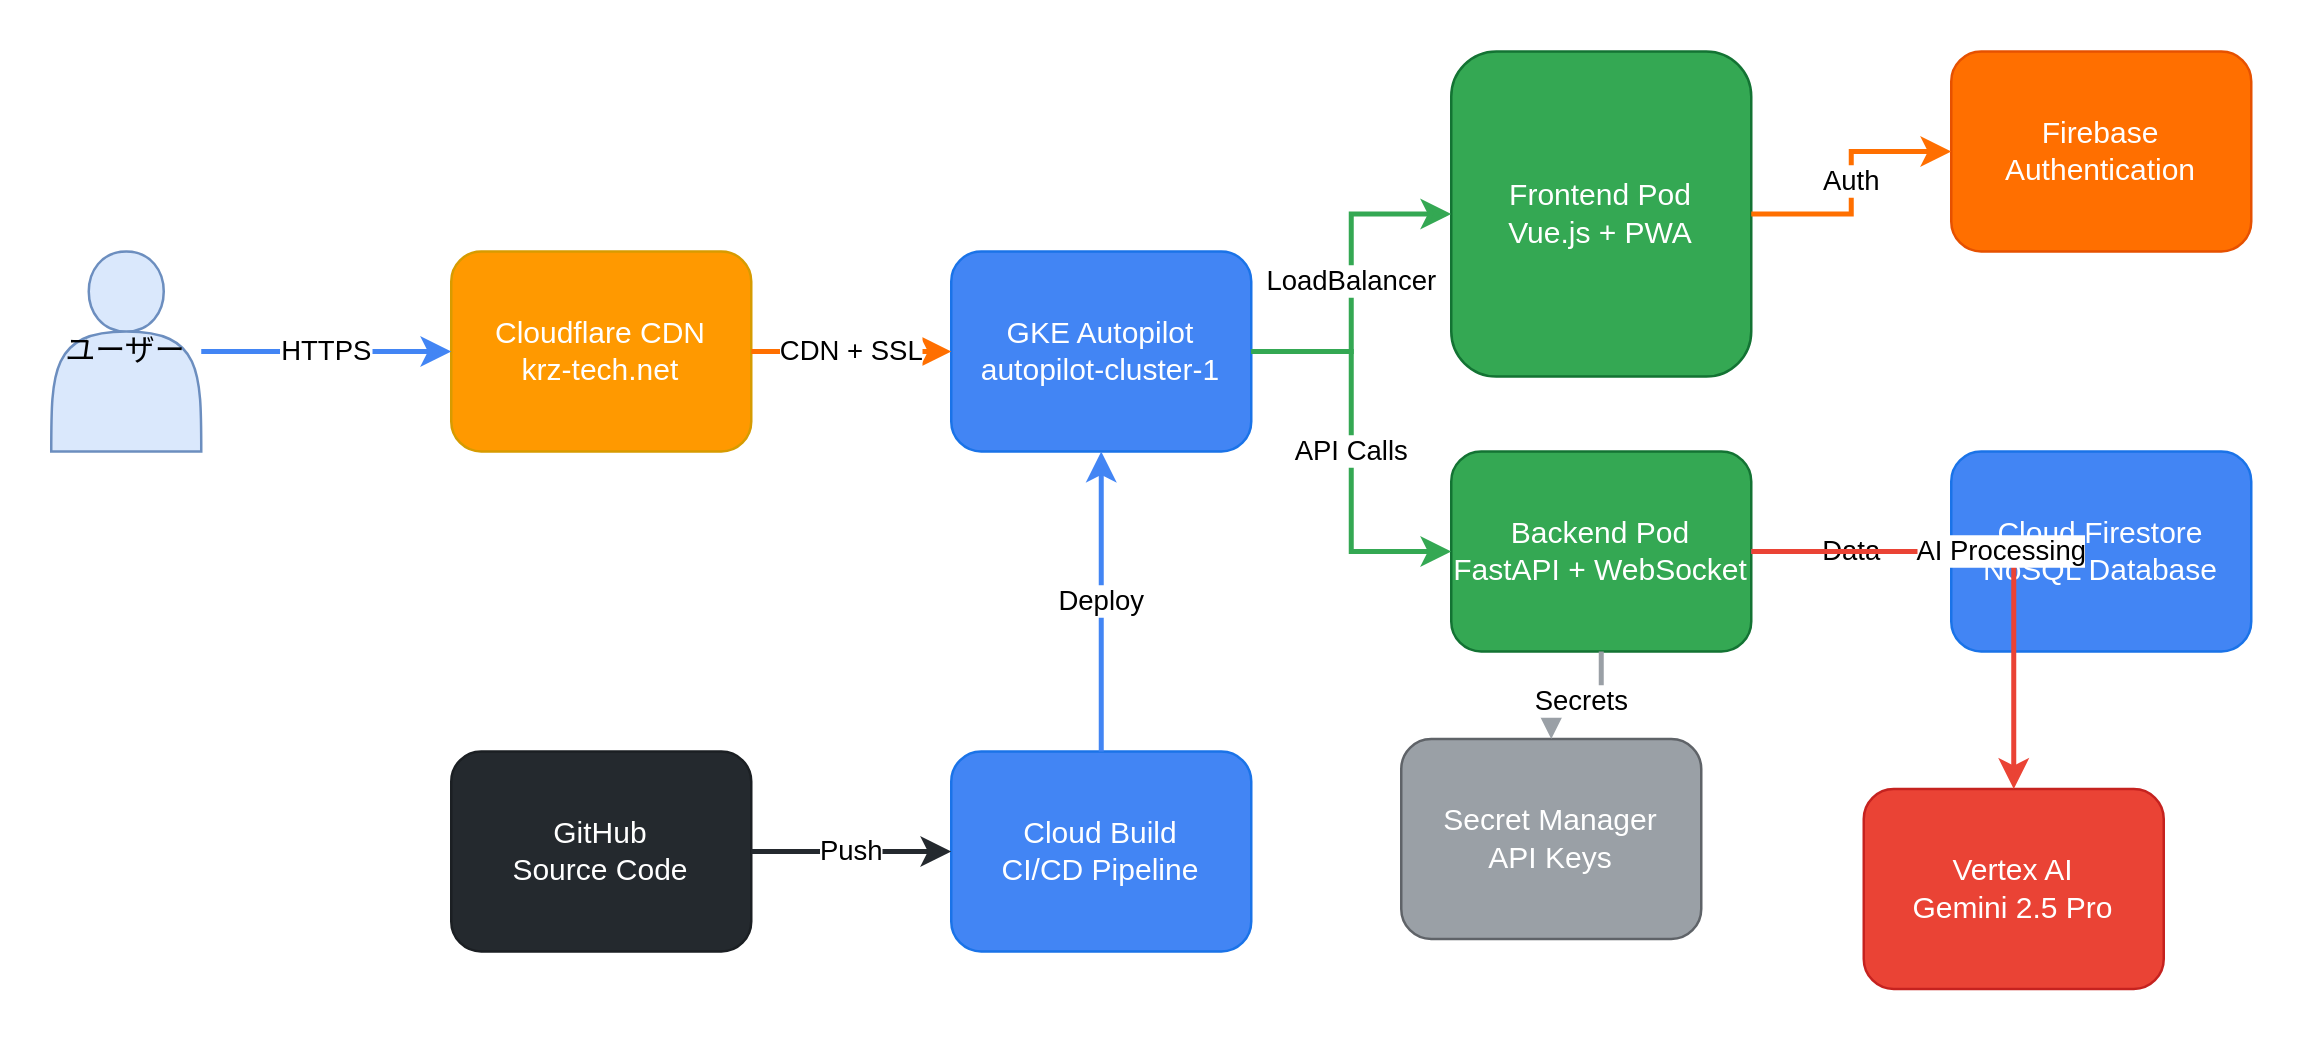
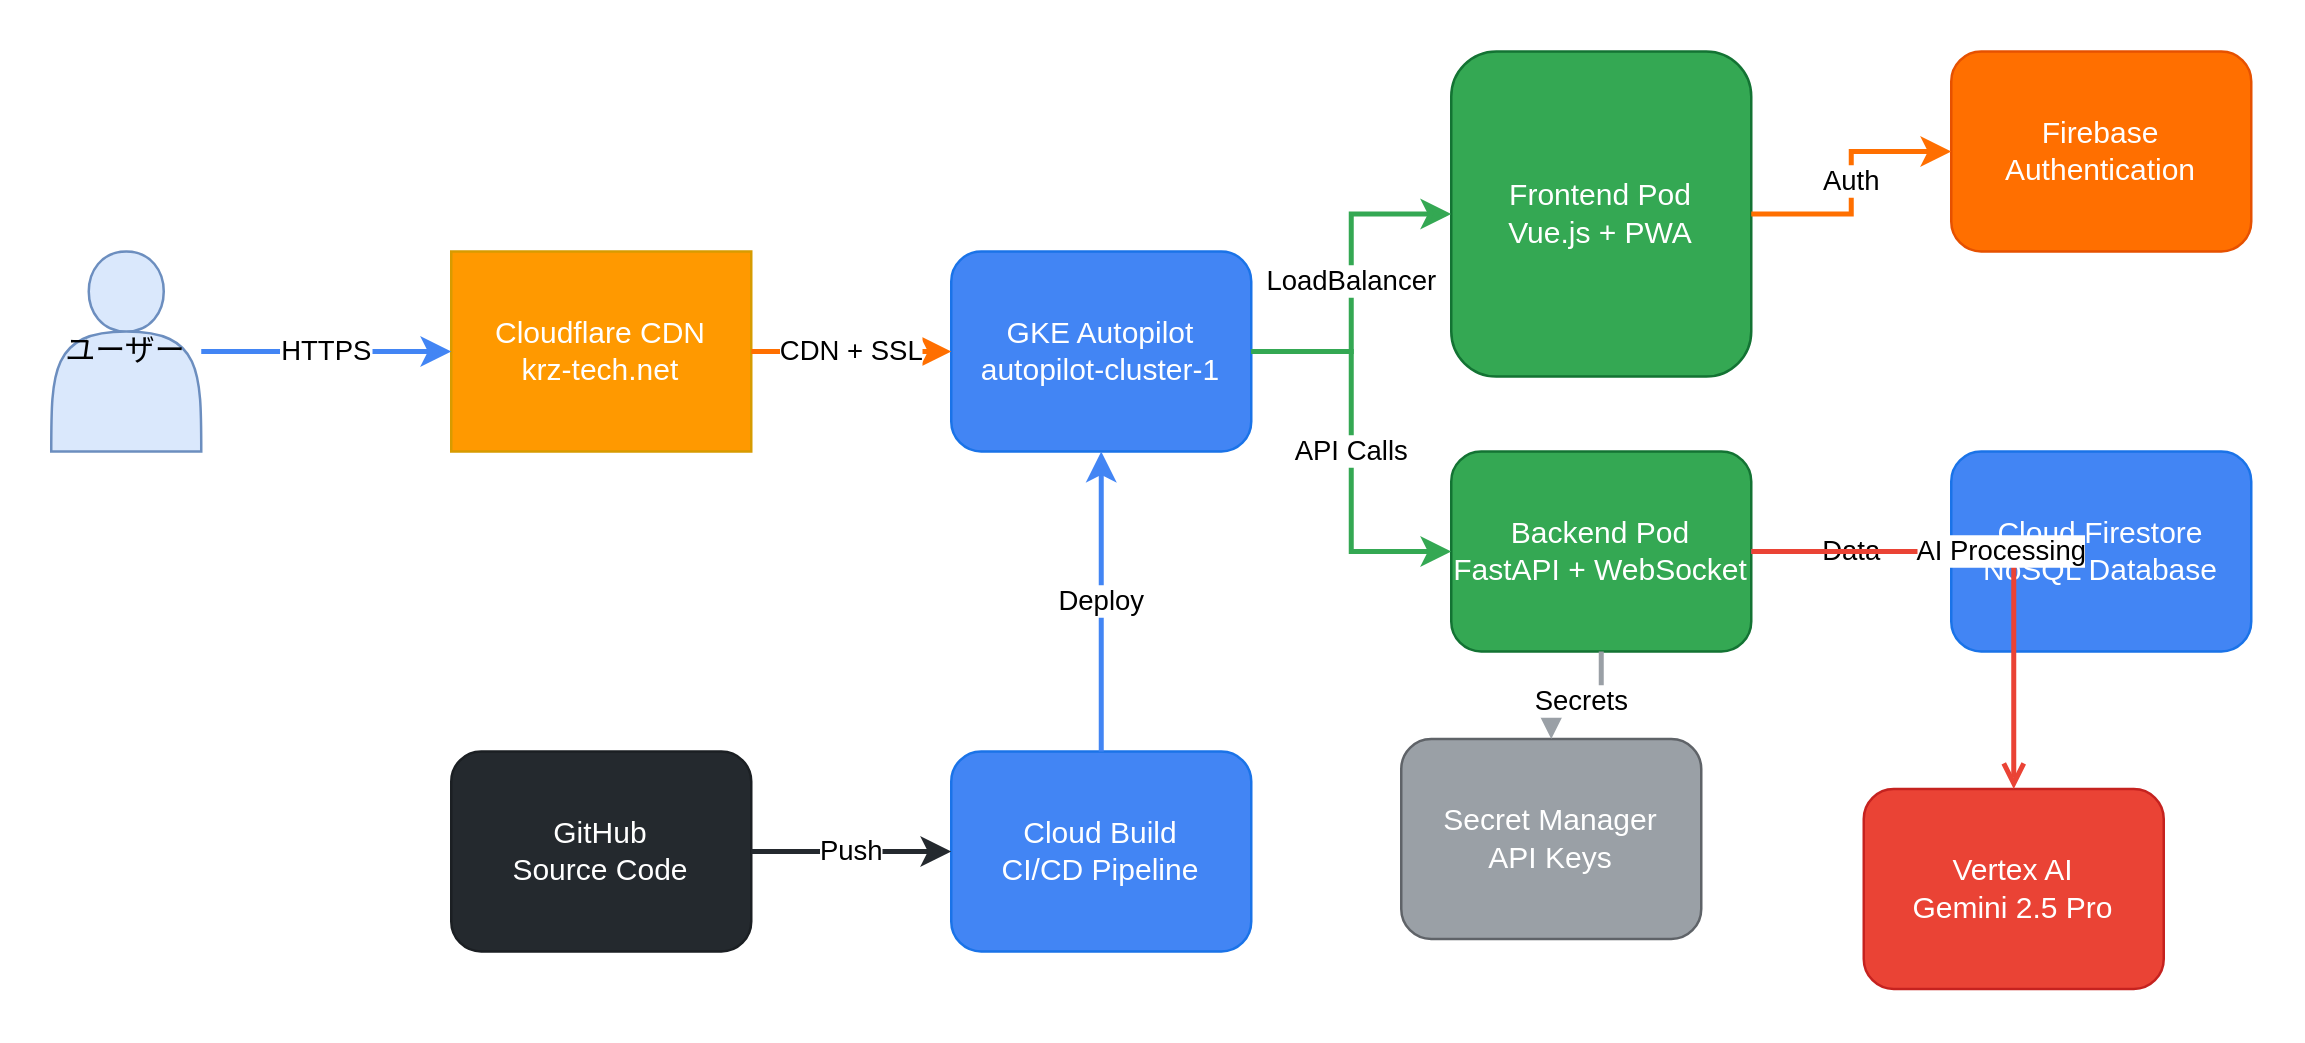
(601, 351) -> (601, 351)
(2014, 765) -> (2014, 767)
